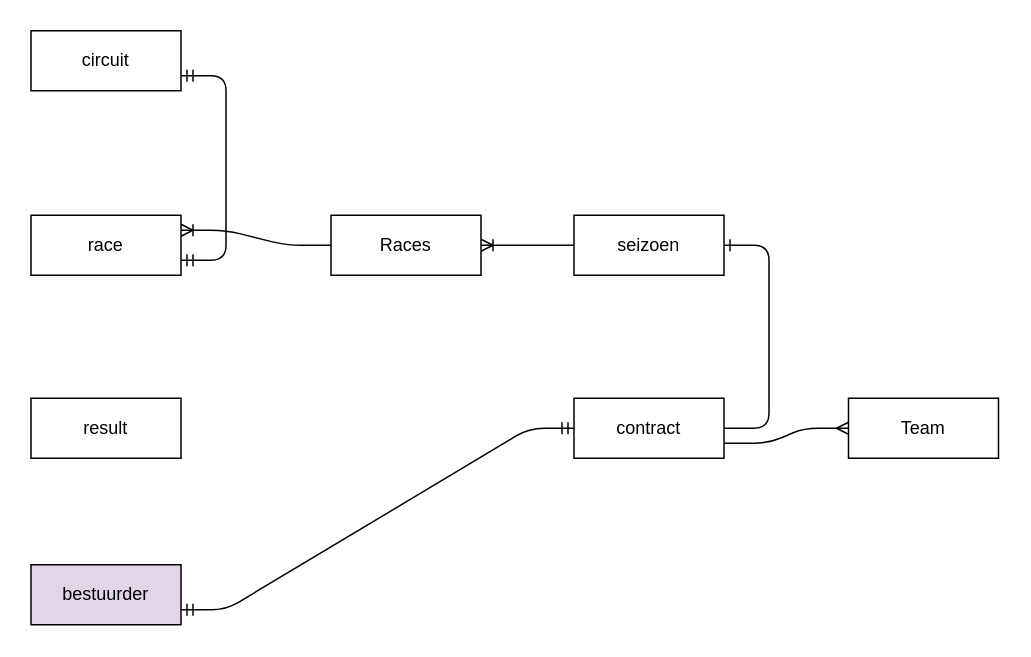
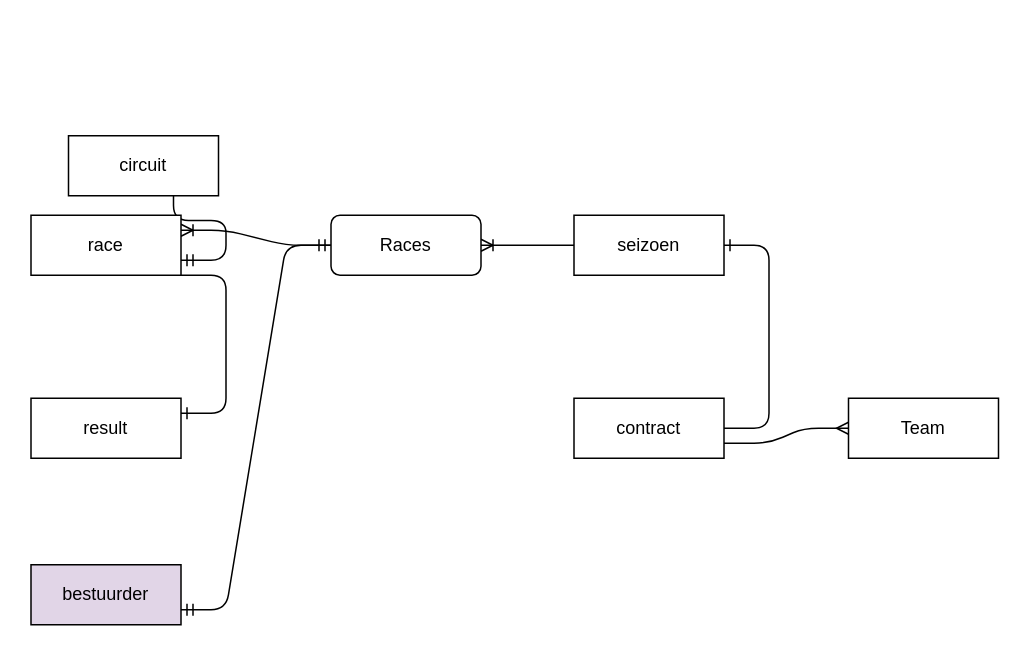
(106, 61) -> (143, 166)
(406, 245) -> (406, 245)
none -> (226, 344)
(391, 511) -> (255, 430)
